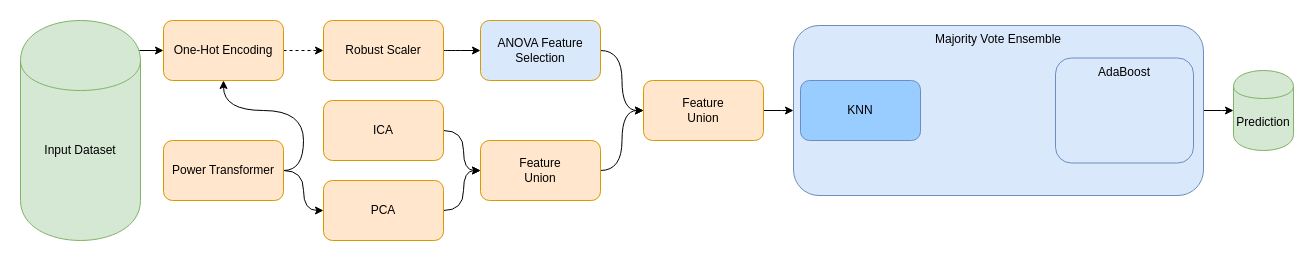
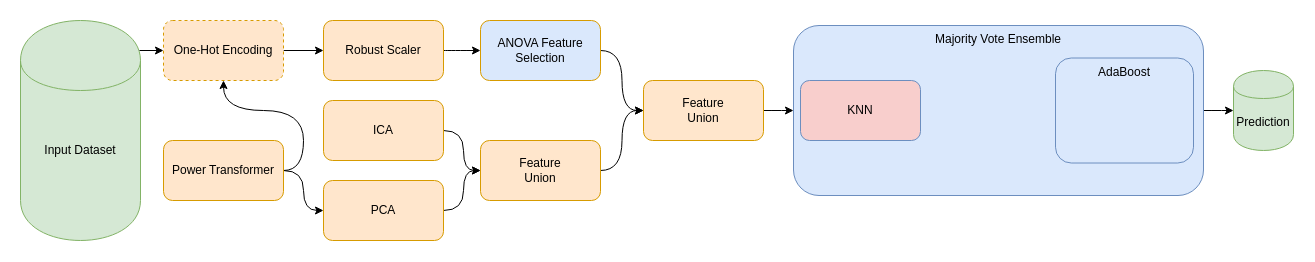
(224, 51) -> (224, 51)
(299, 51) -> (299, 51)
(861, 111) -> (861, 111)
